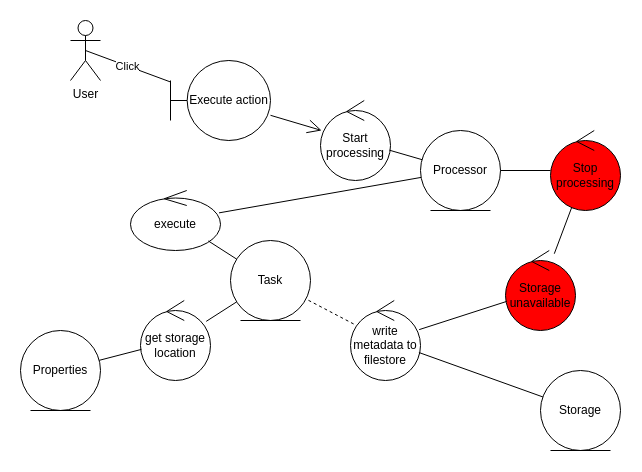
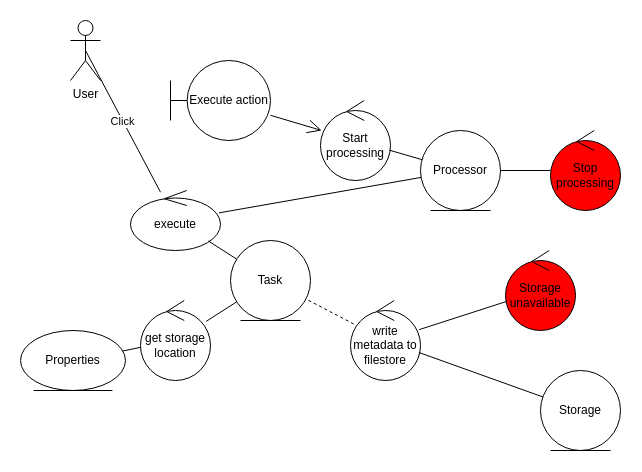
(127, 66) -> (123, 122)
(563, 230) -> none
(61, 371) -> (73, 361)
